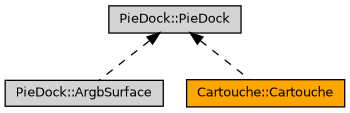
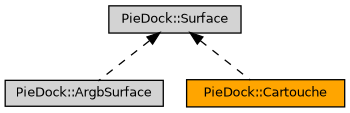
(175, 19) -> (175, 19)
(266, 93) -> (266, 93)
